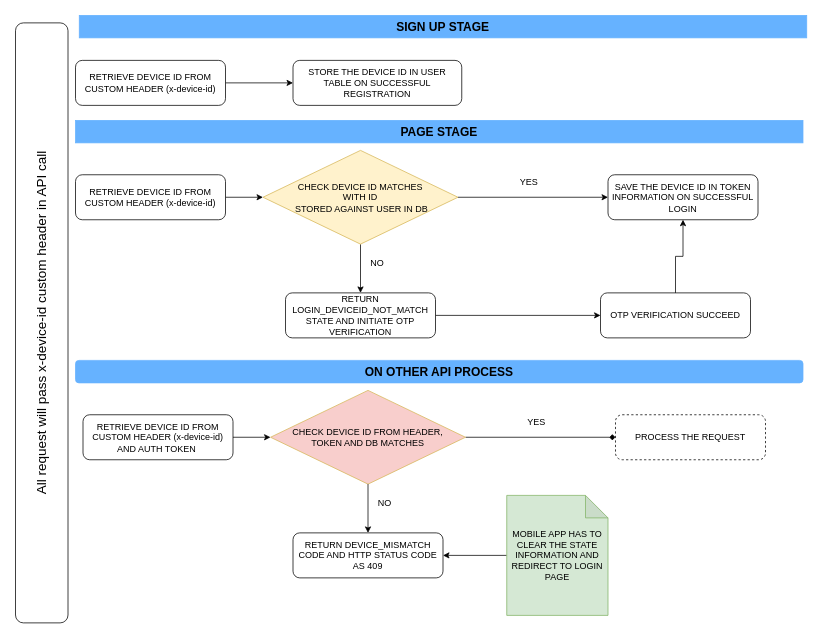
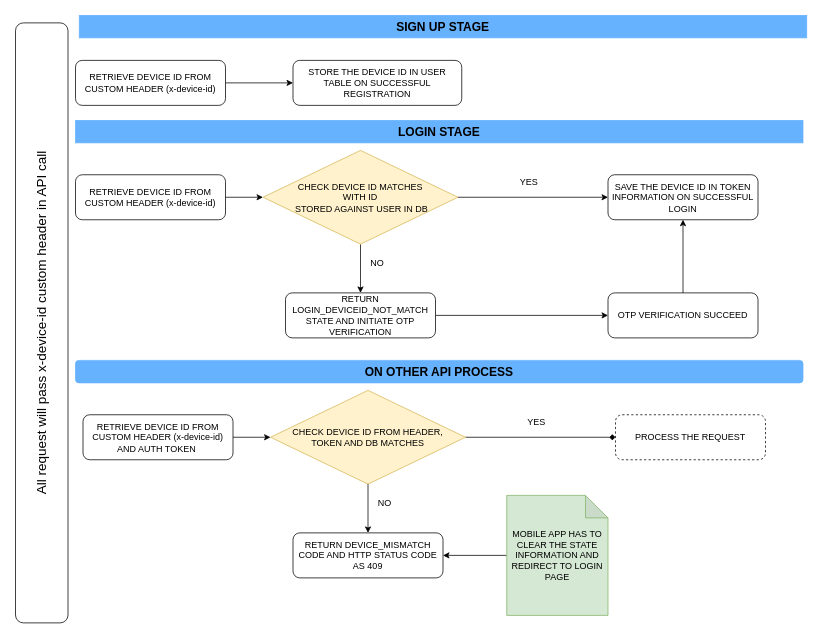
(439, 132) -> (439, 132)
(675, 315) -> (683, 315)
(368, 437) -> (368, 437)
